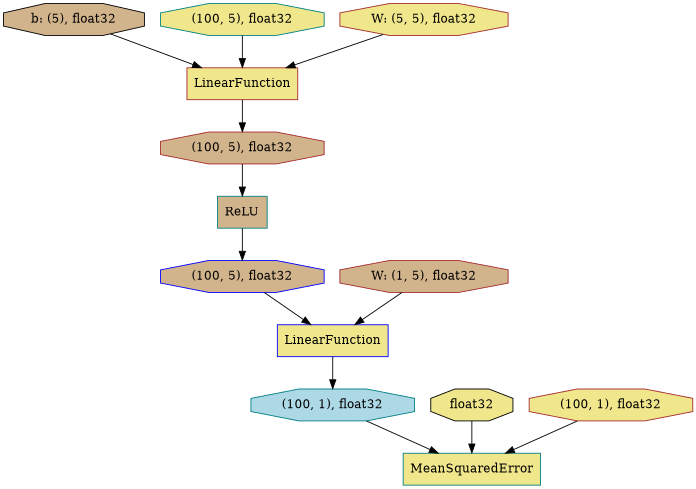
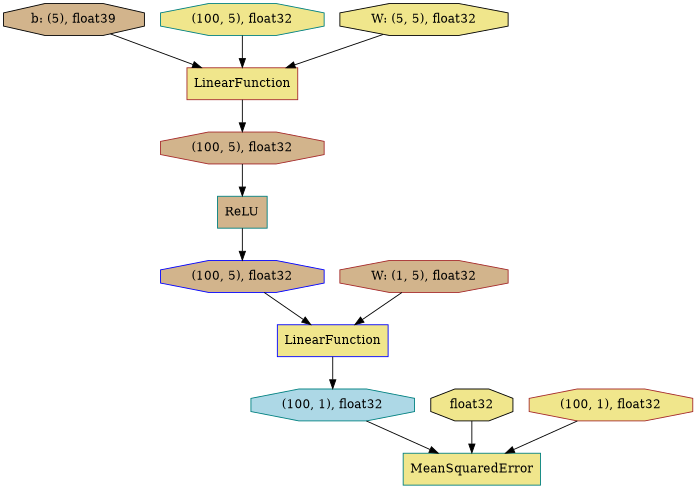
(74, 19) -> (74, 19)
(424, 19) -> (424, 19)
